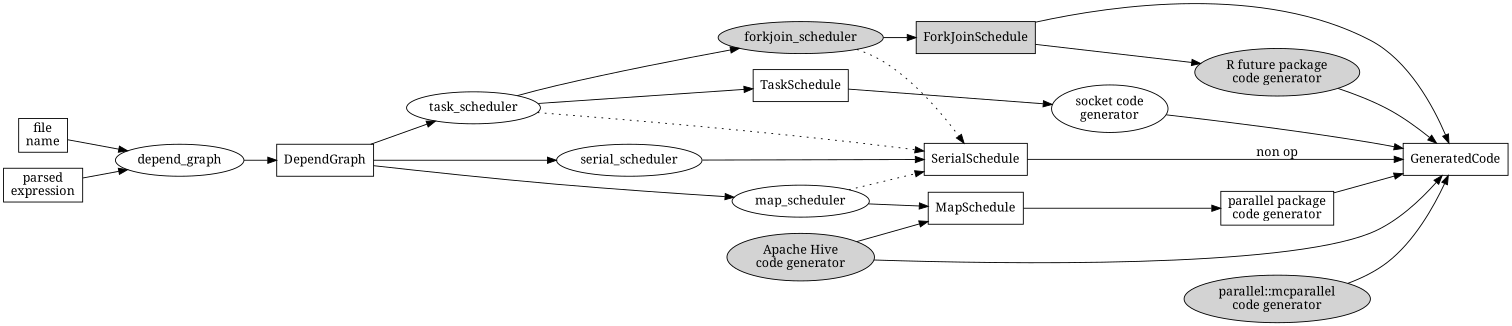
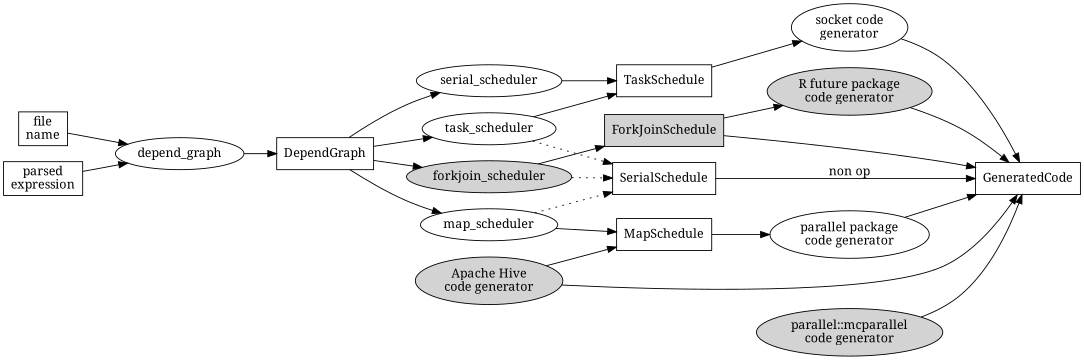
(623, 71) -> (393, 163)
(809, 160) -> (585, 81)
(1277, 208) -> (850, 235)
